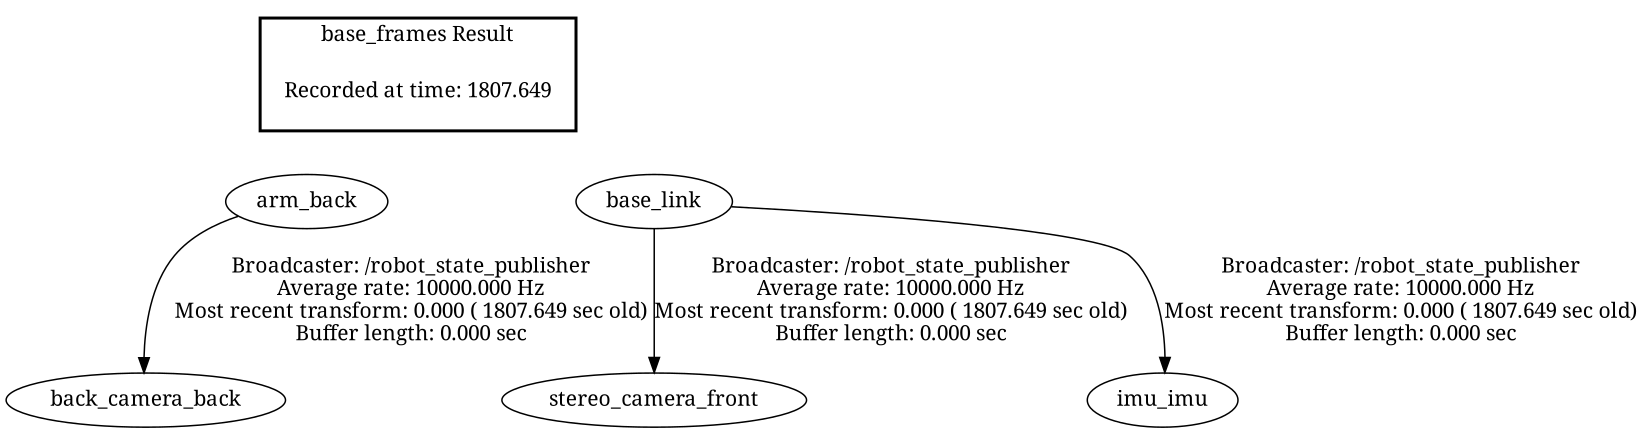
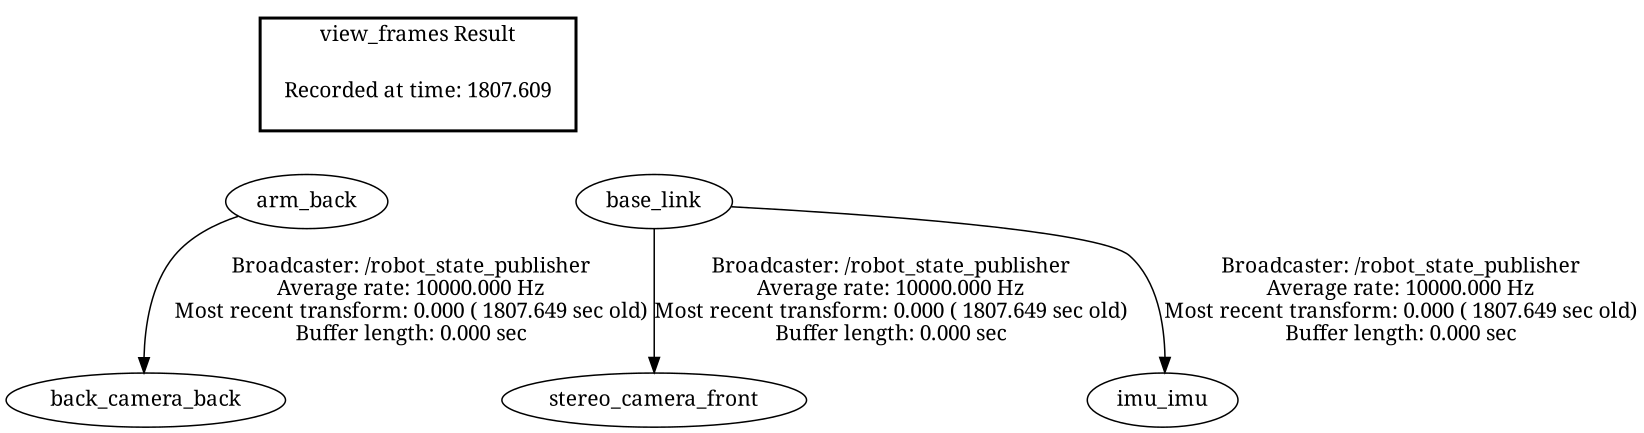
(418, 35) -> (418, 35)
(418, 92) -> (418, 92)
